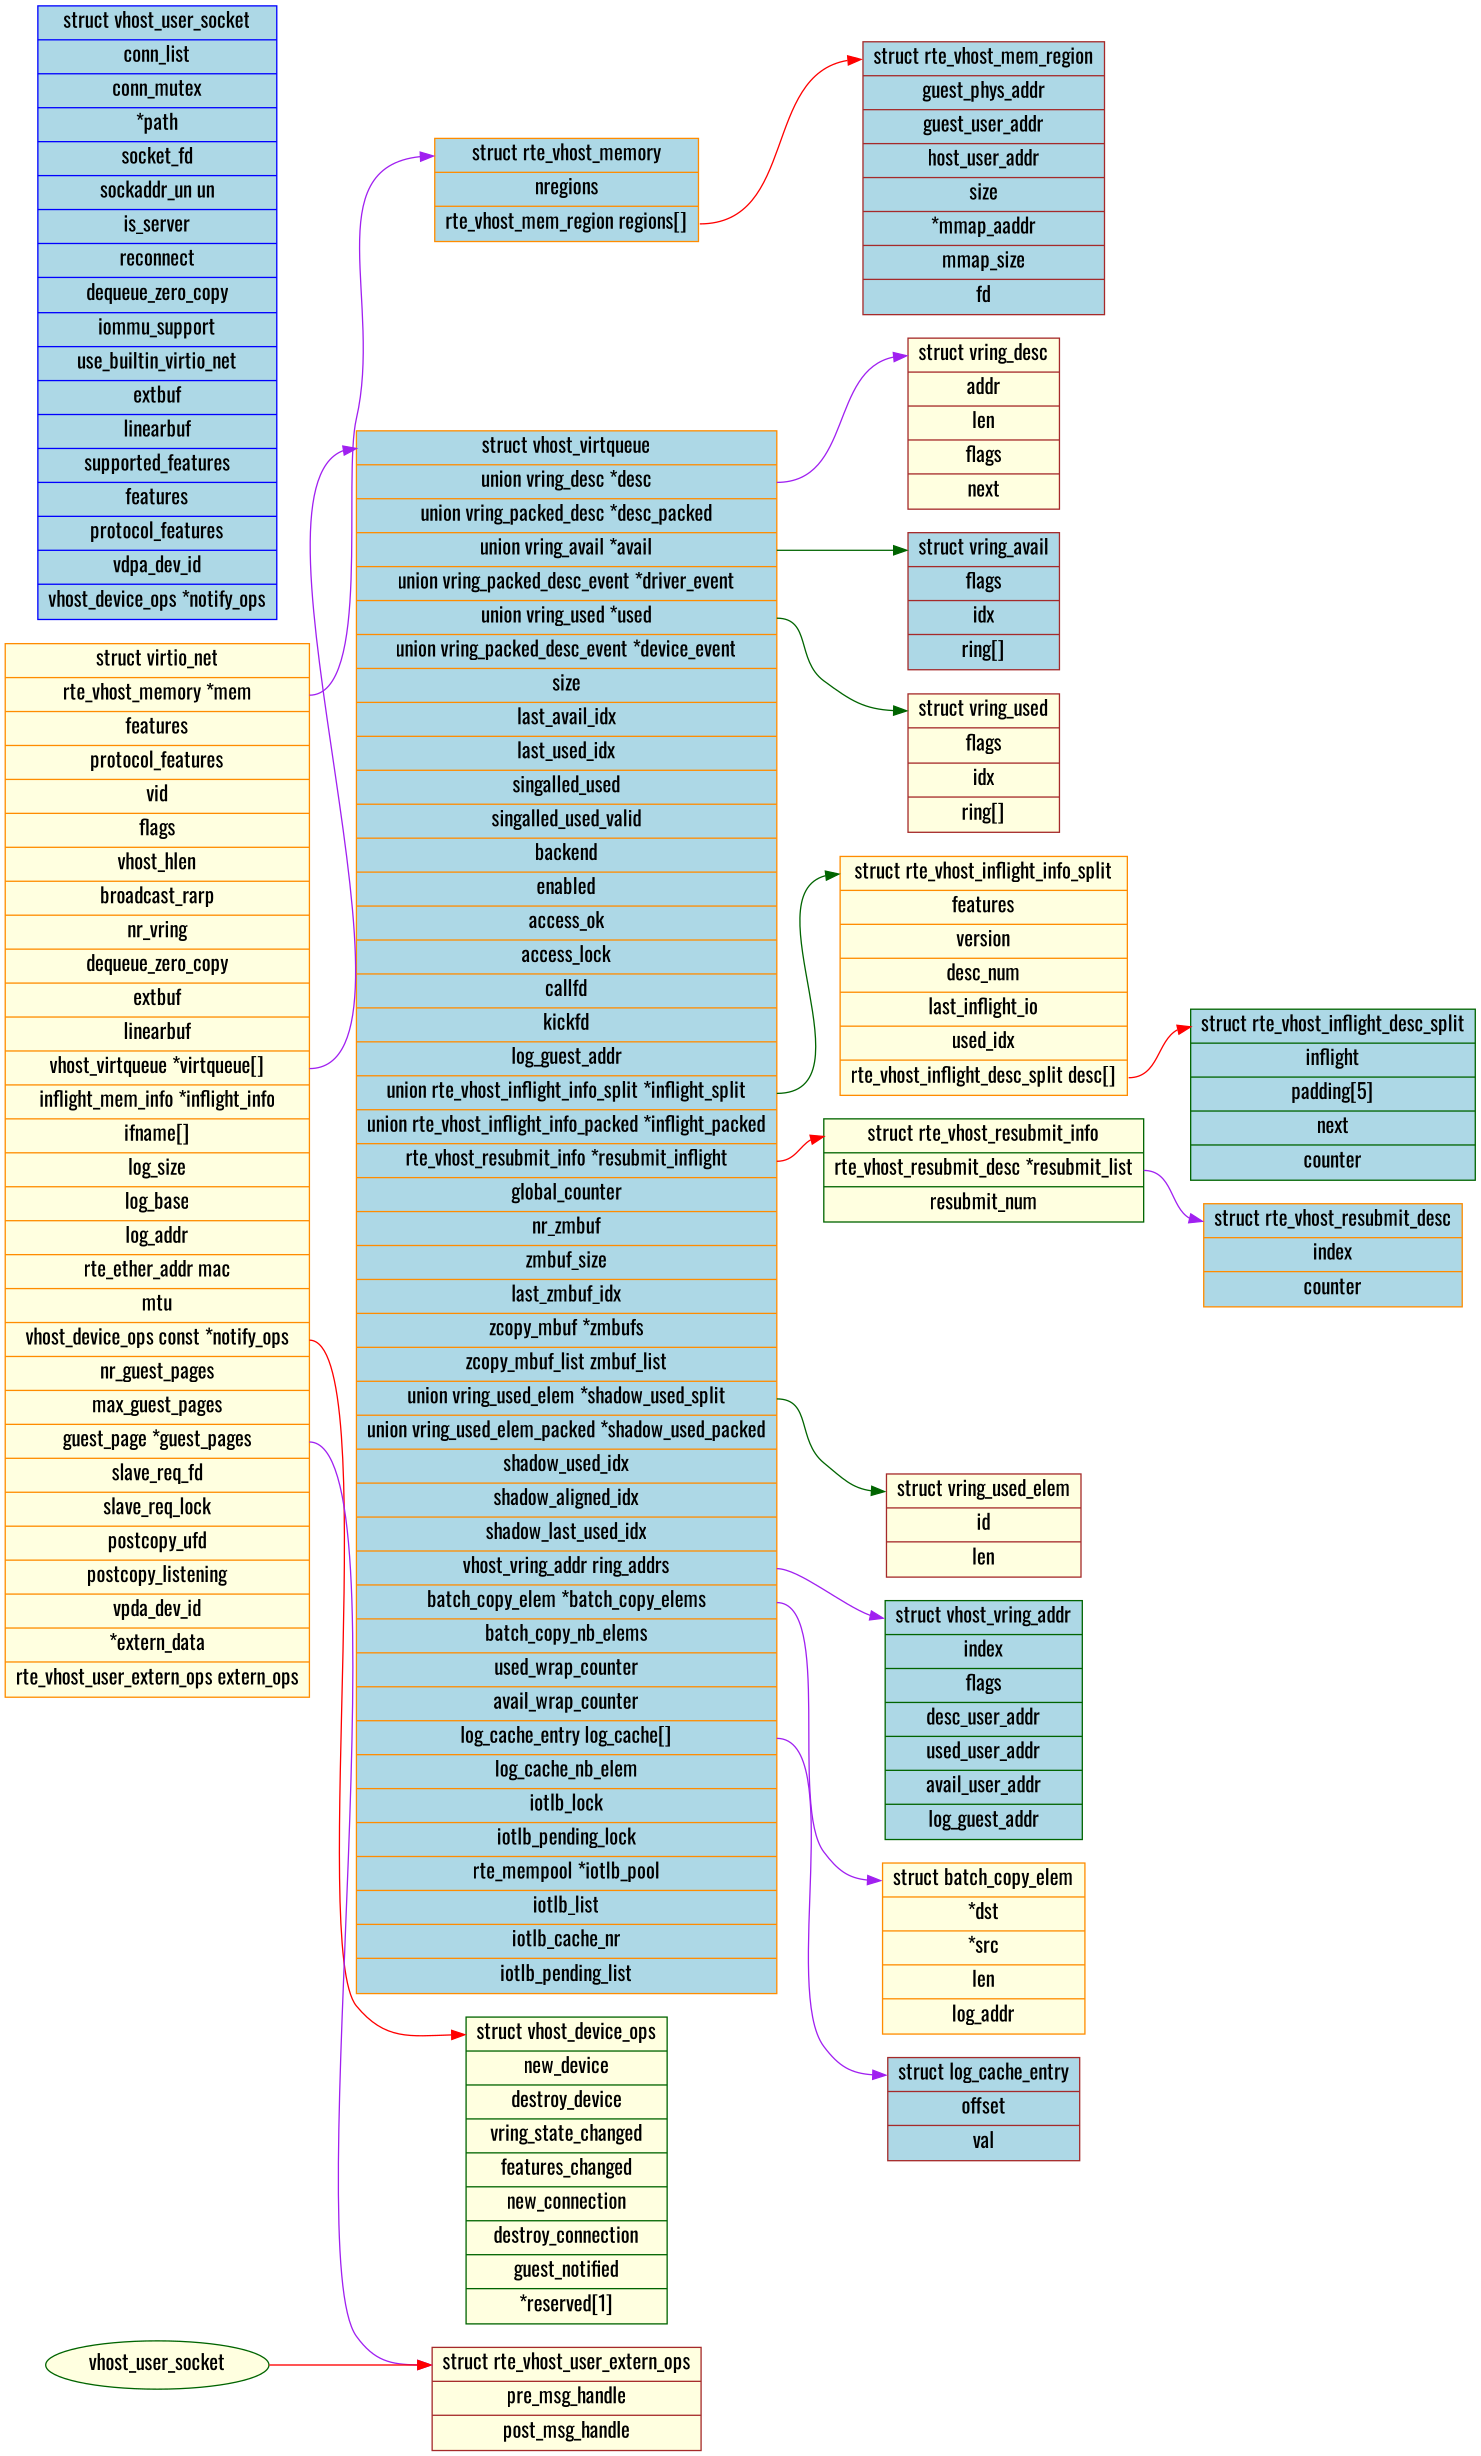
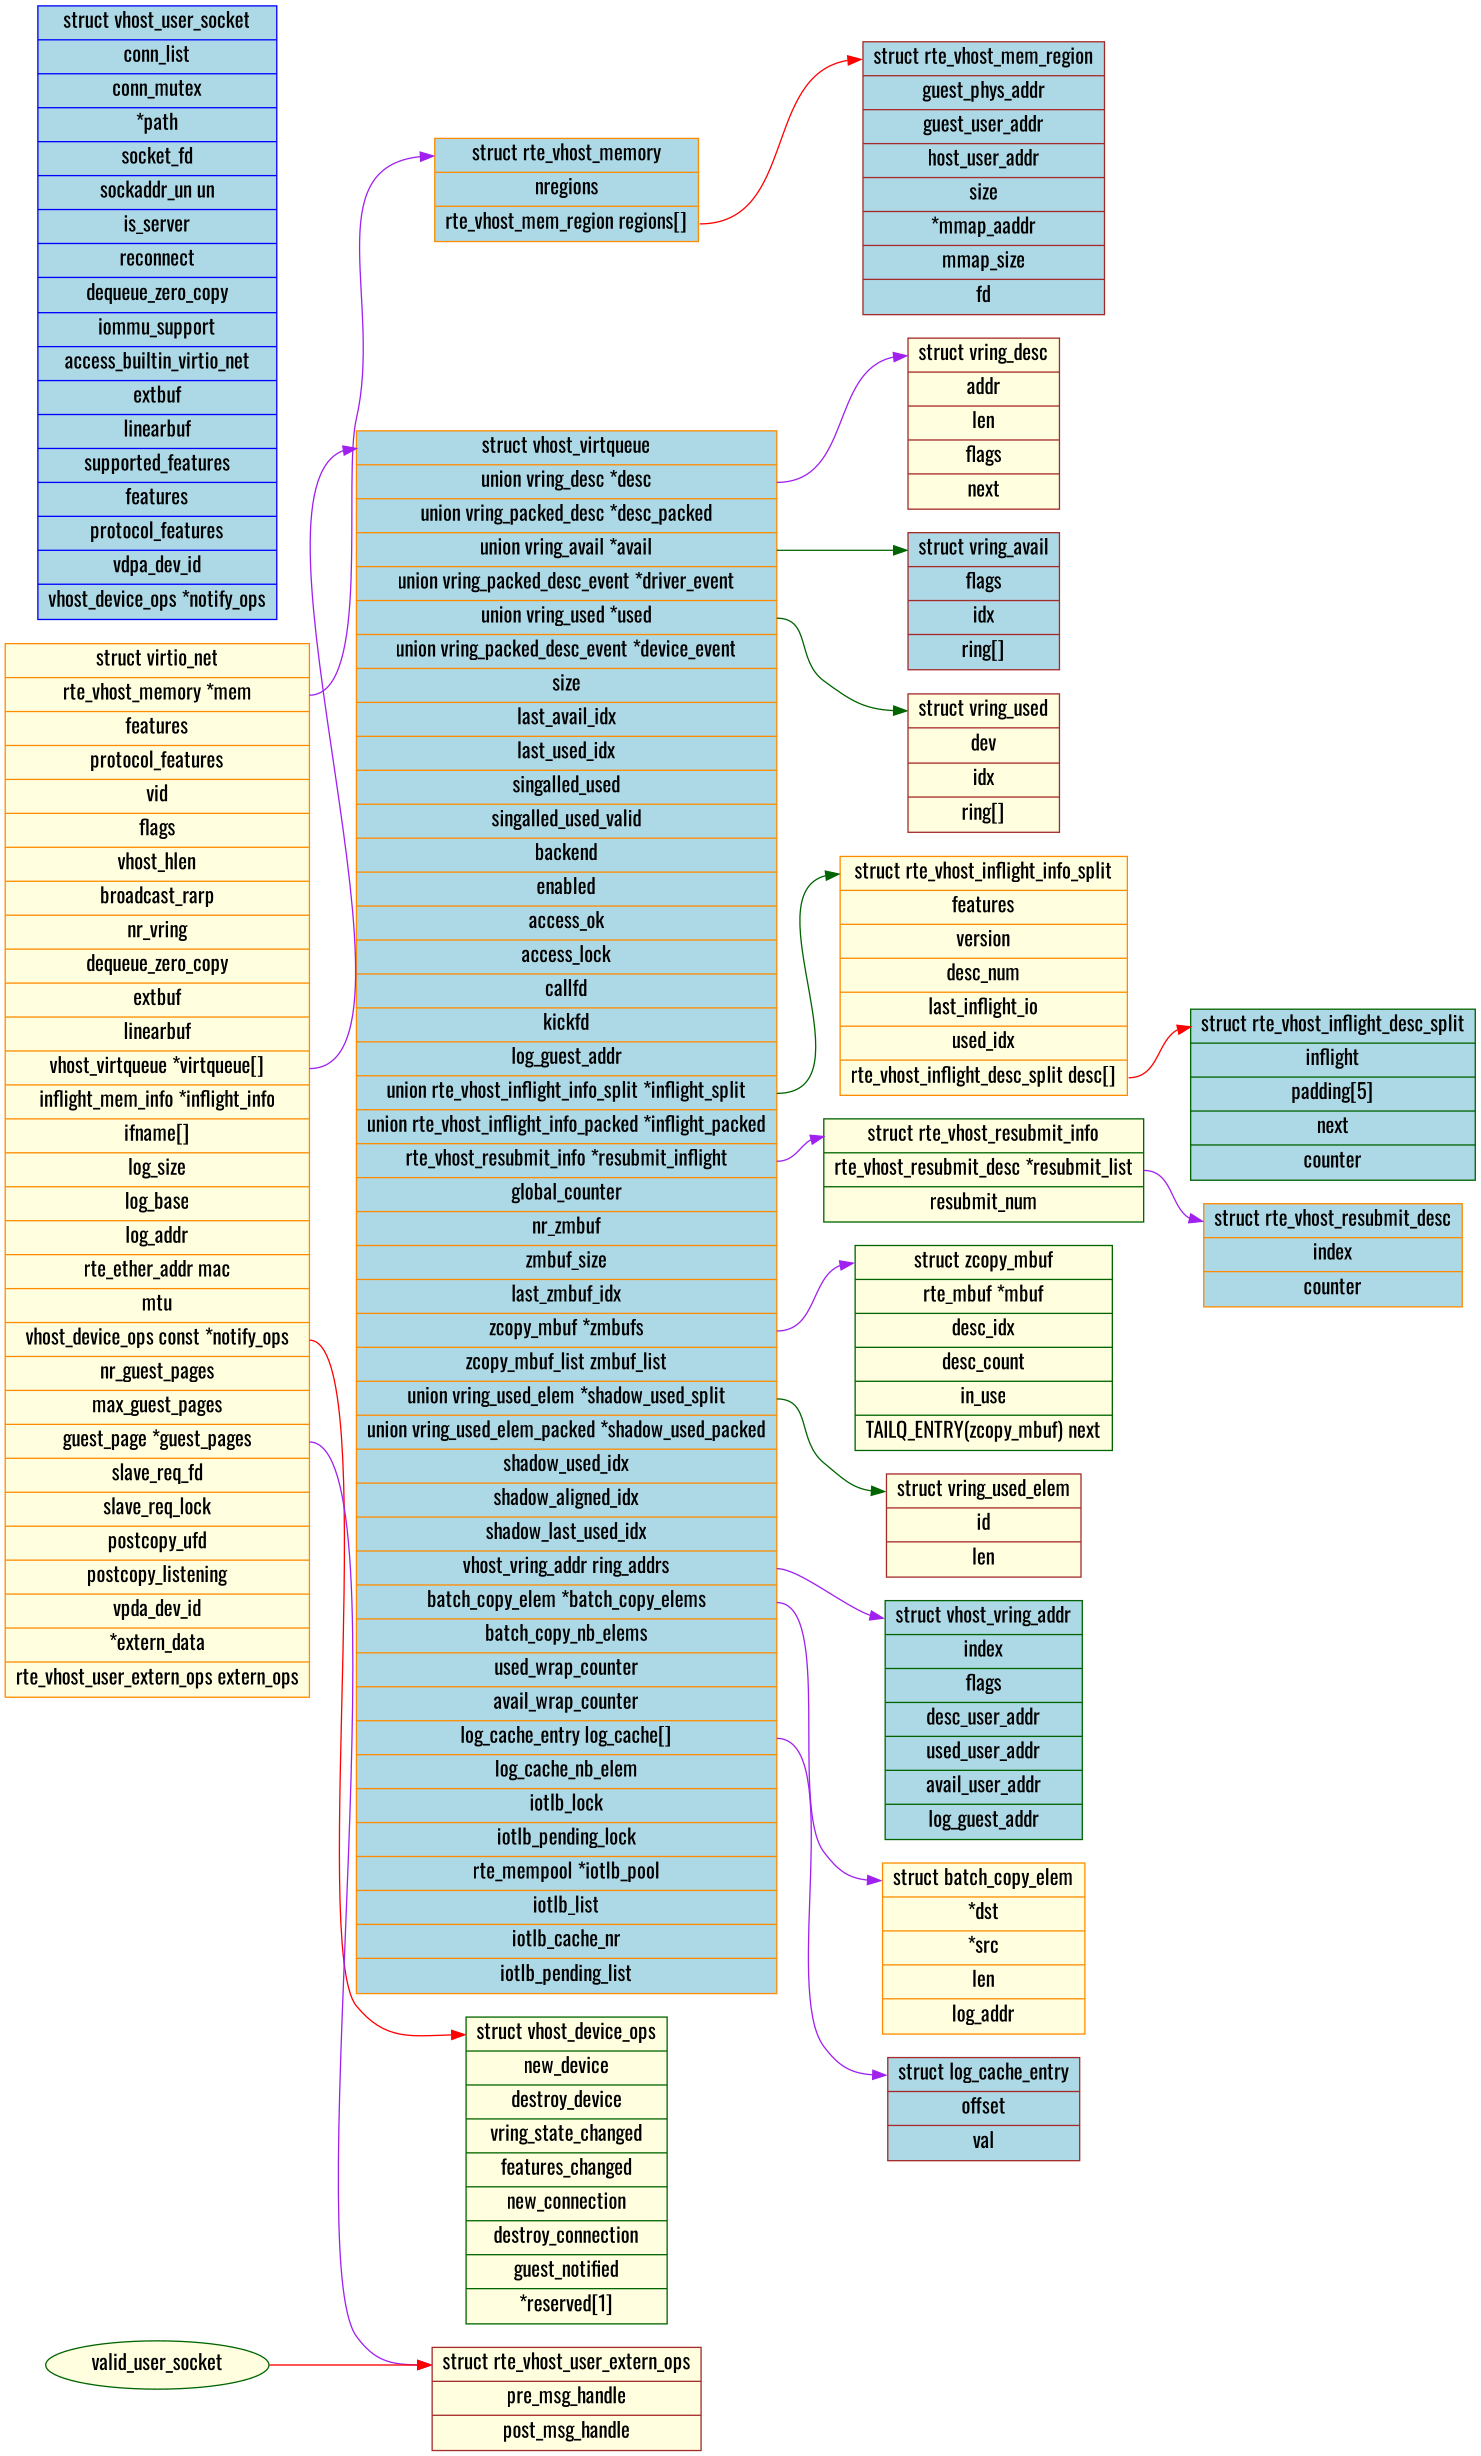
(157, 362) -> (157, 362)
(984, 744) -> (984, 744)
(796, 1154) -> (796, 1154)
none -> (984, 1348)
(157, 2365) -> (157, 2365)
